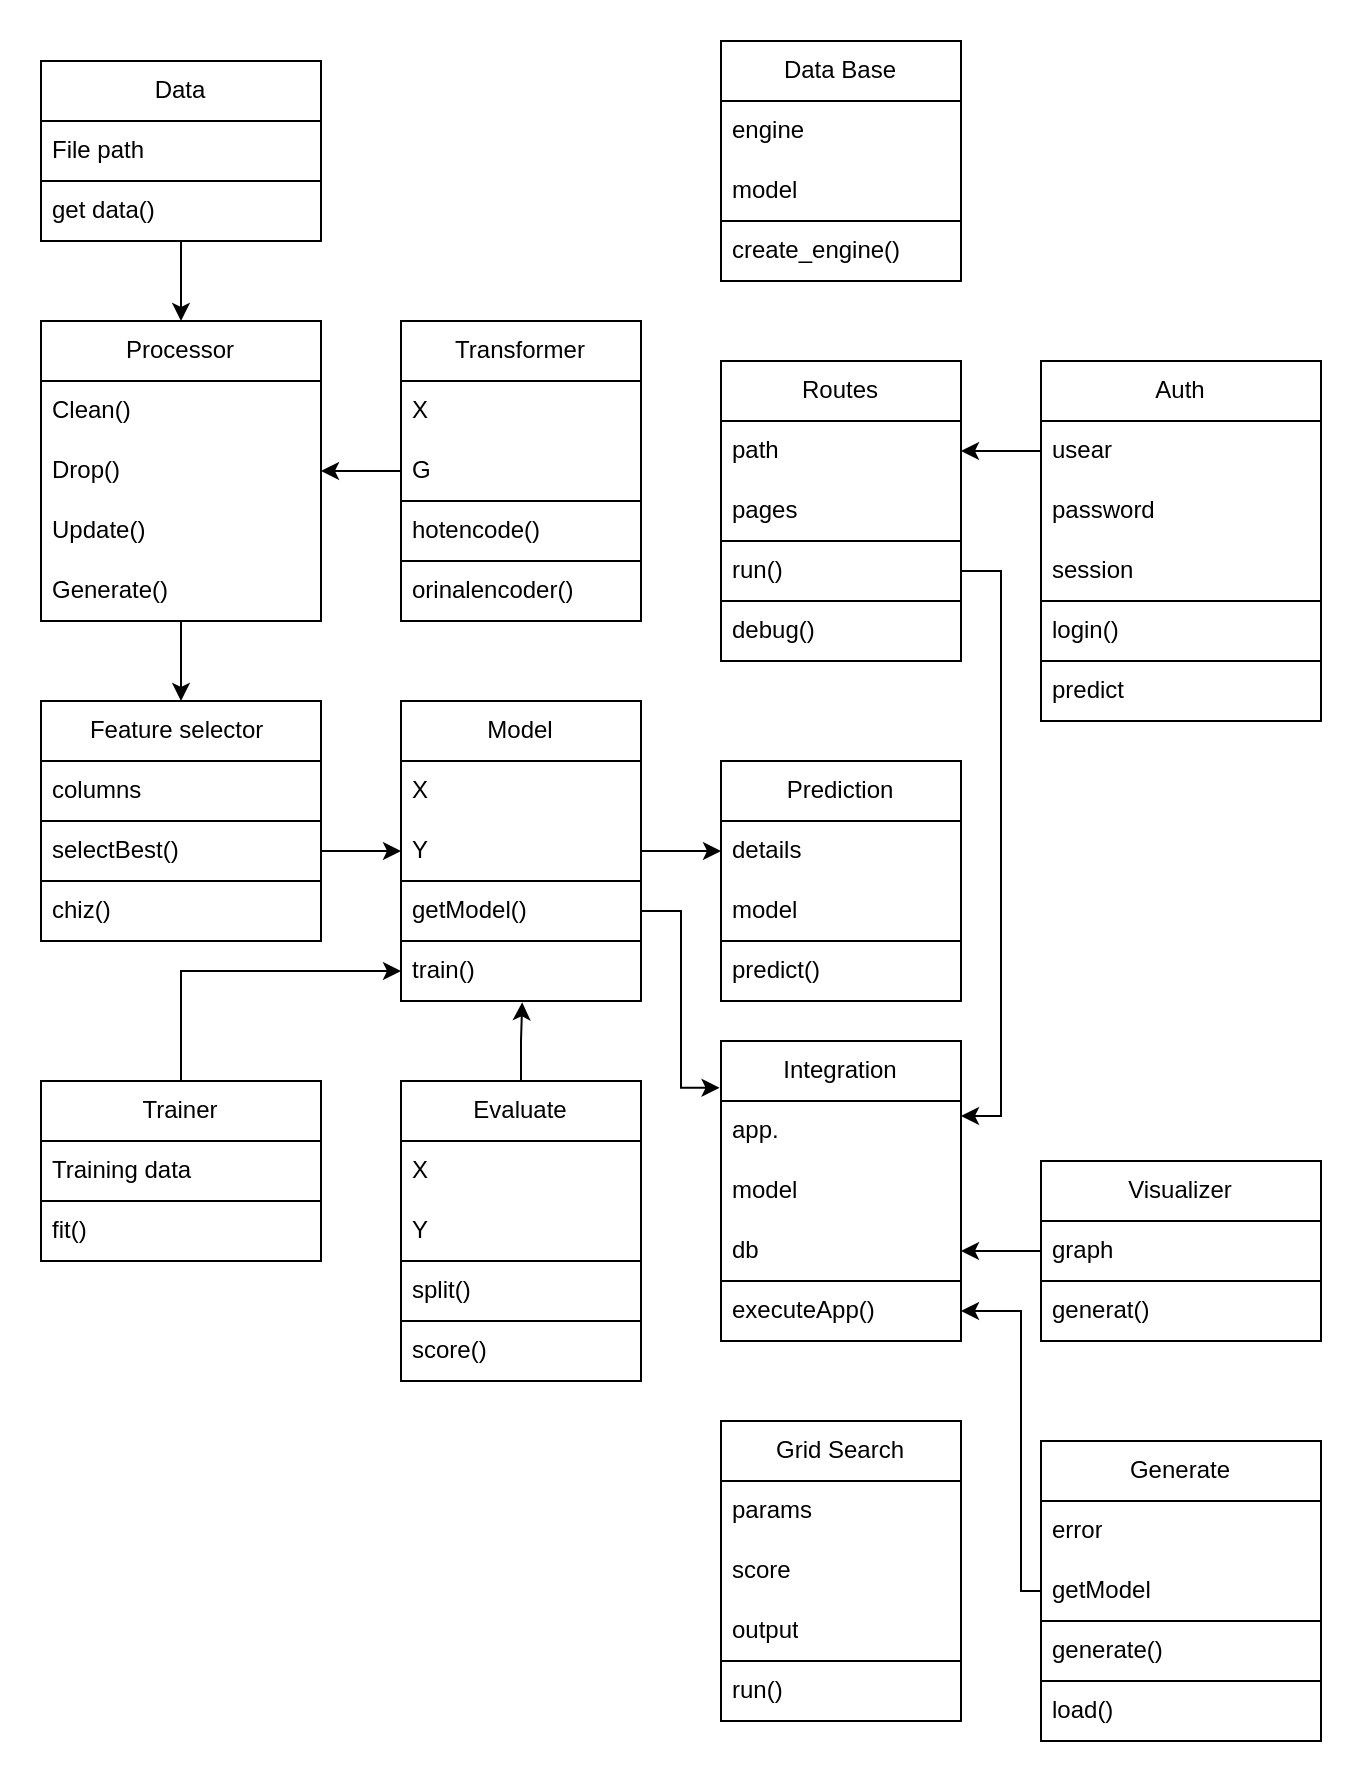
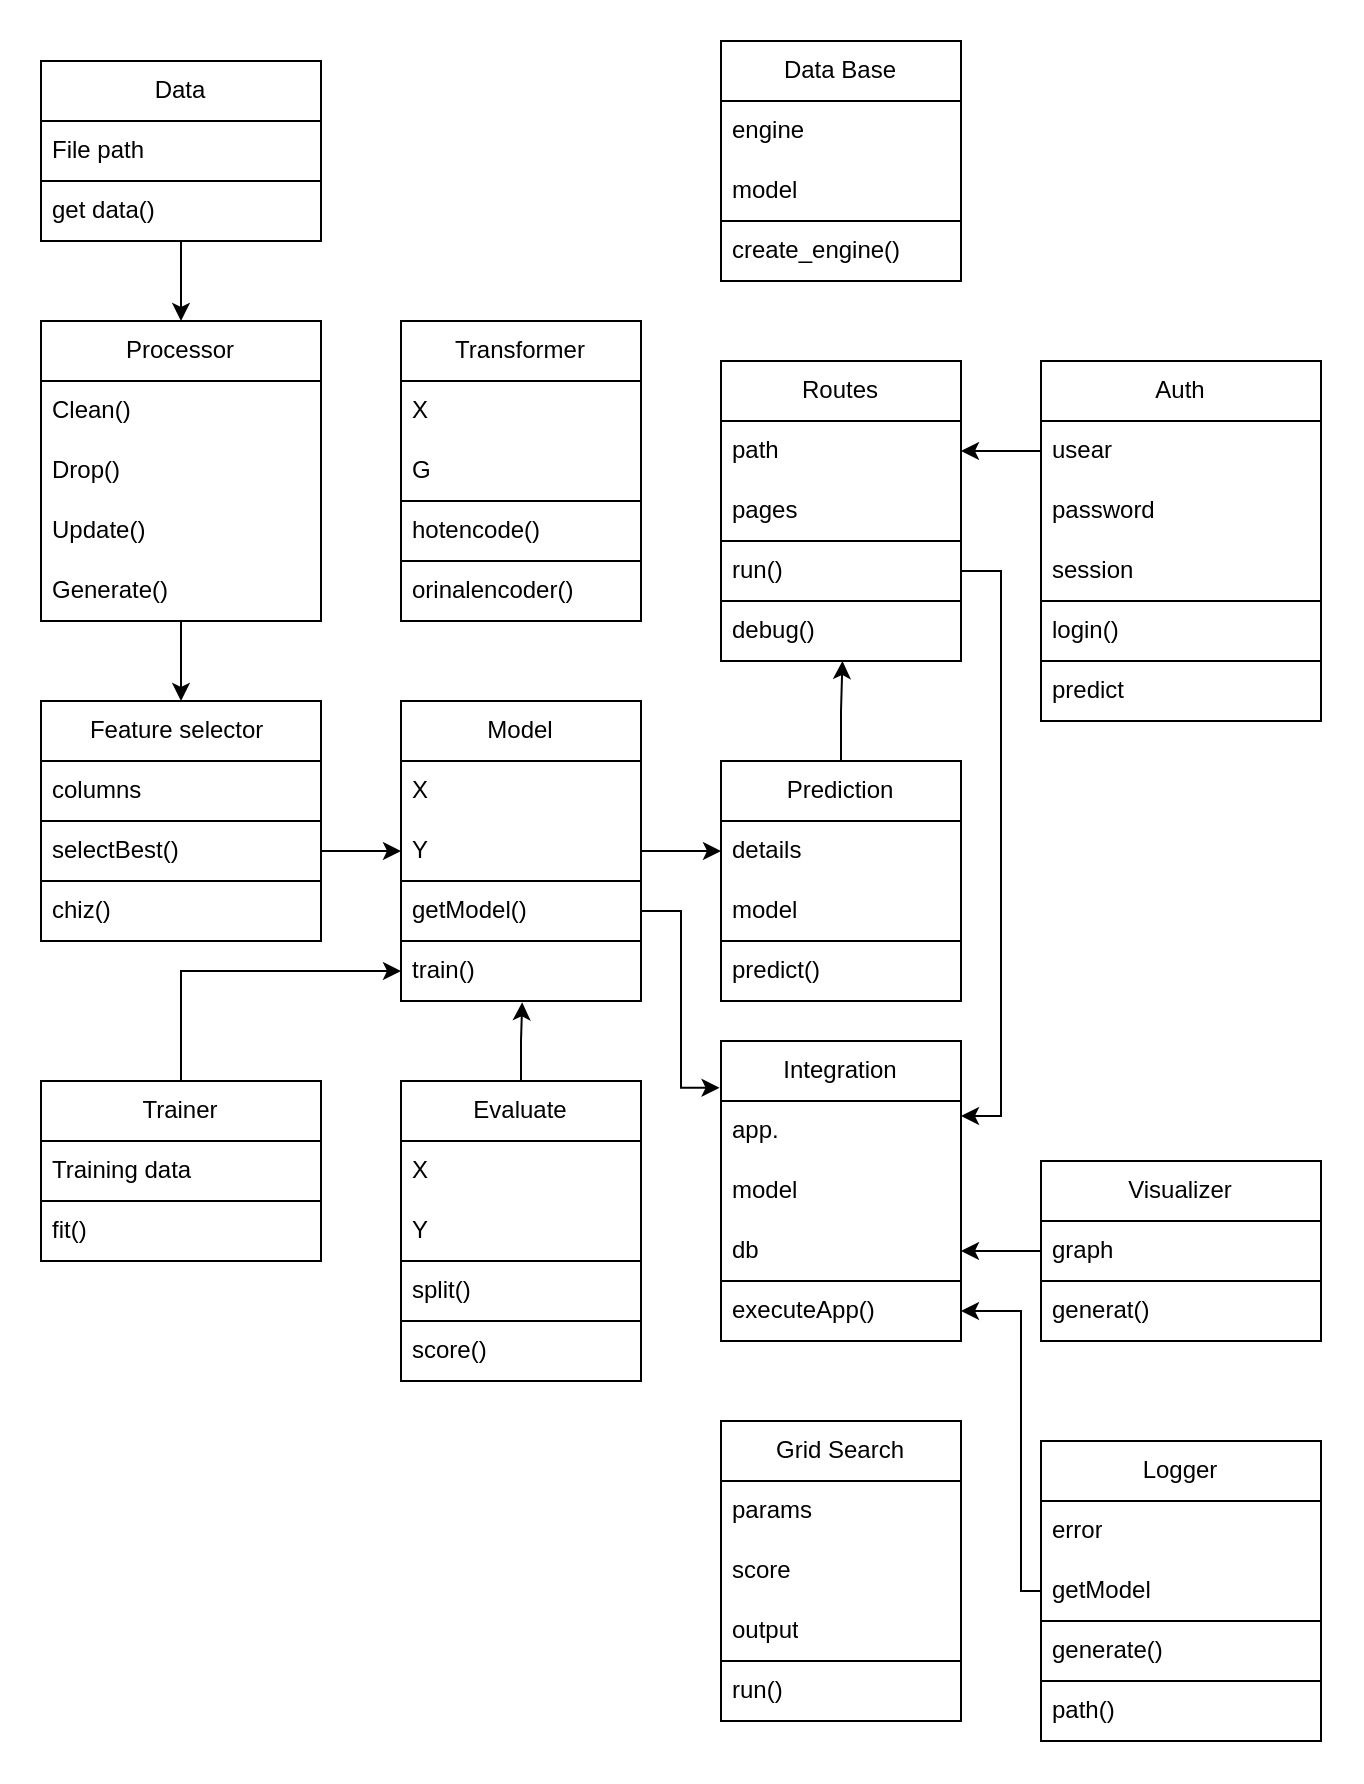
(366, 471) -> none
none -> (841, 718)
(1181, 1471) -> (1181, 1471)
(1090, 1711) -> (1093, 1711)
